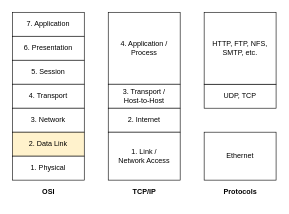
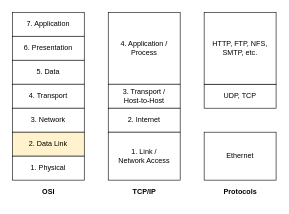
(48, 72) -> (48, 72)
